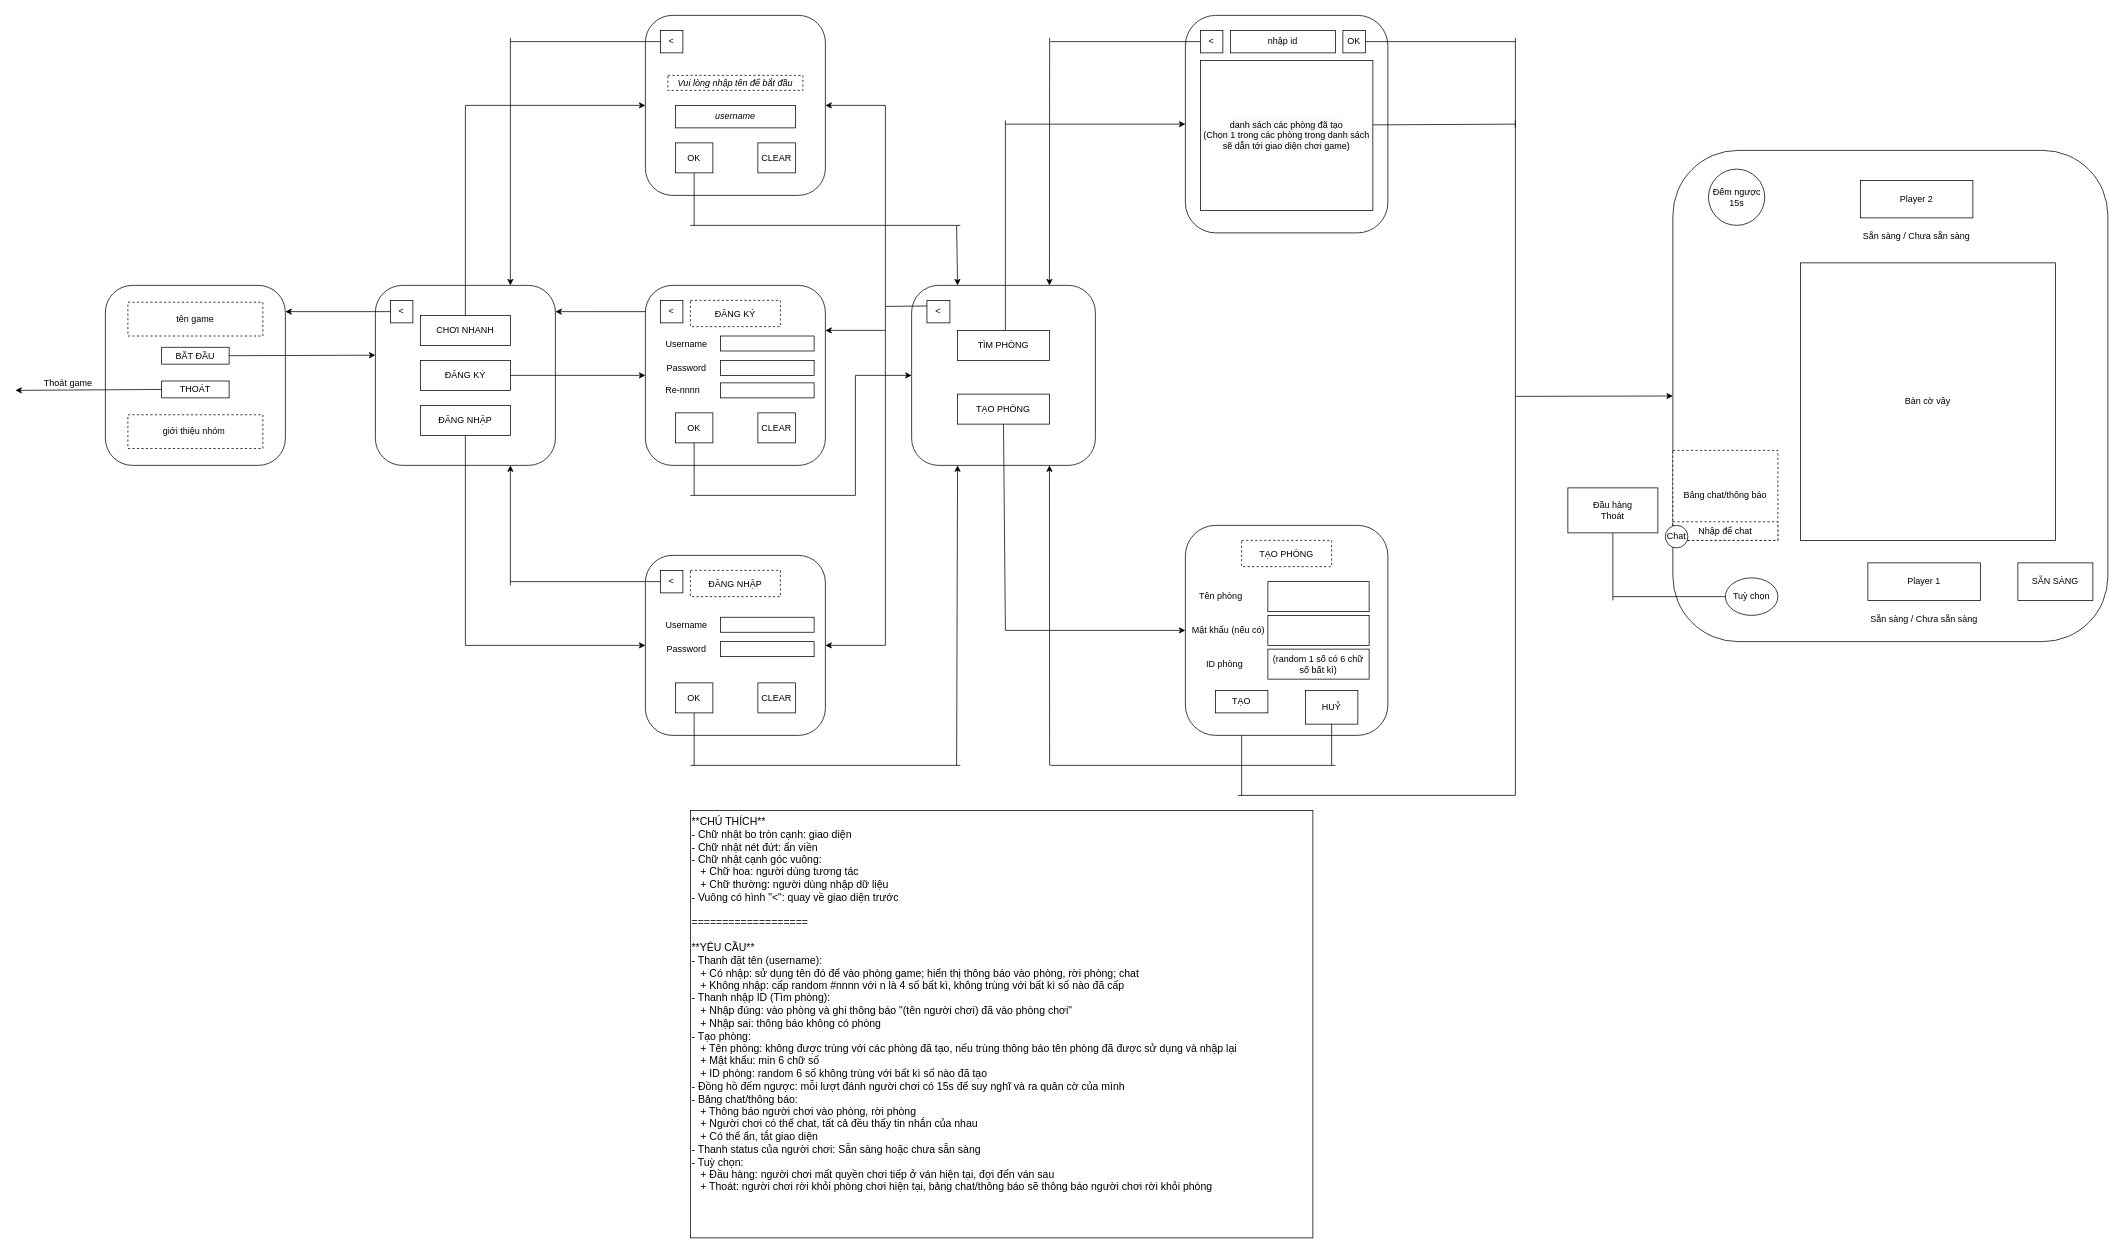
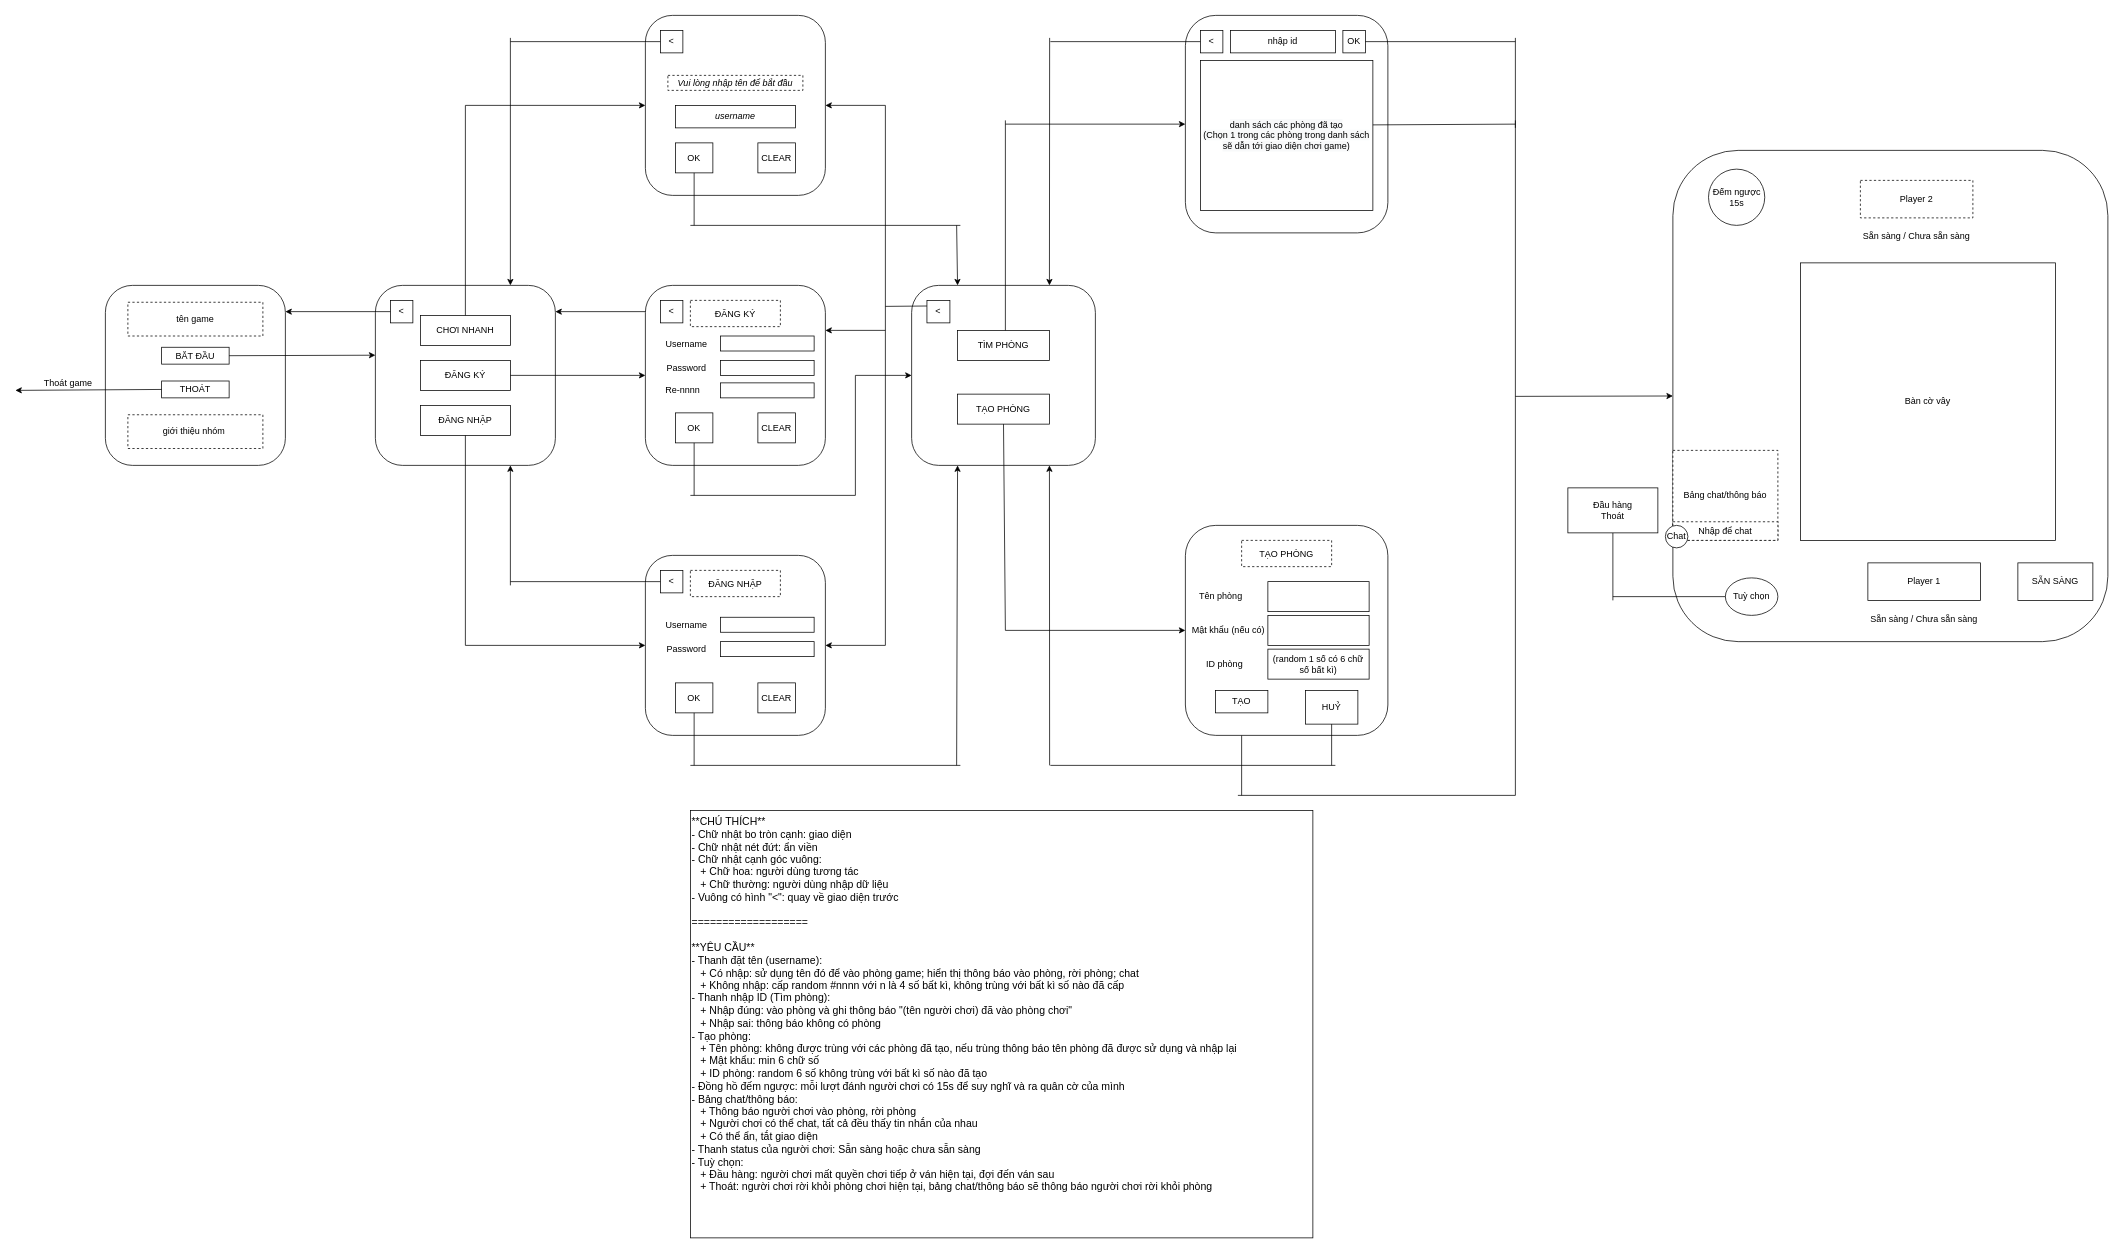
(1917, 199) -> (1917, 199)
